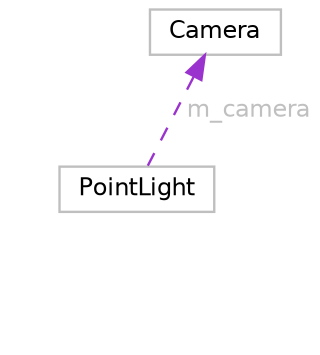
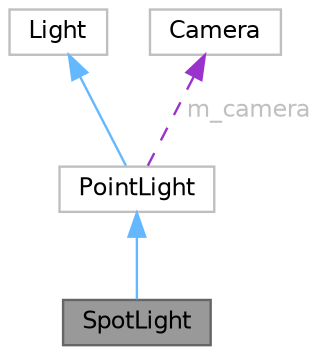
none -> (58, 32)
none -> (137, 323)
